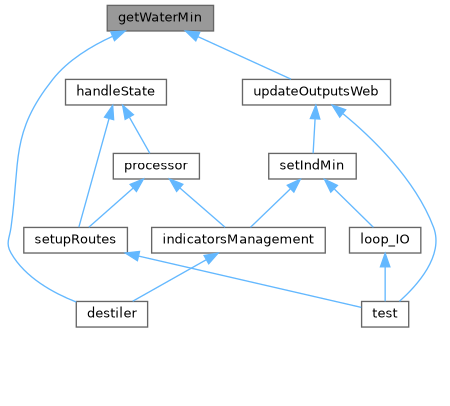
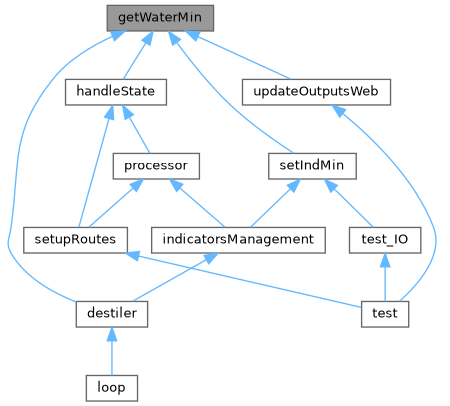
none -> (134, 61)
(314, 136) -> (229, 104)
(385, 240) -> (385, 240)
none -> (112, 388)
